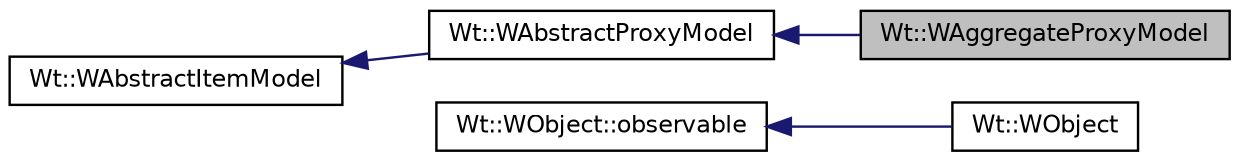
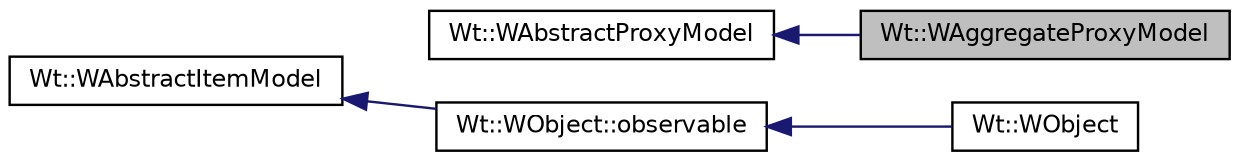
(398, 57) -> (402, 105)
